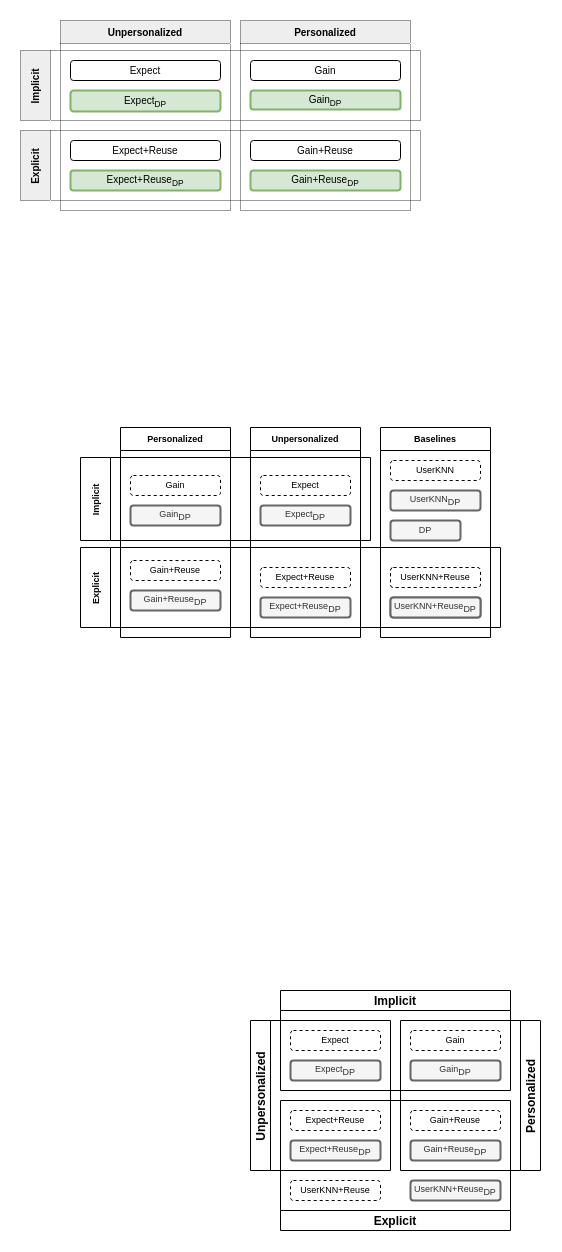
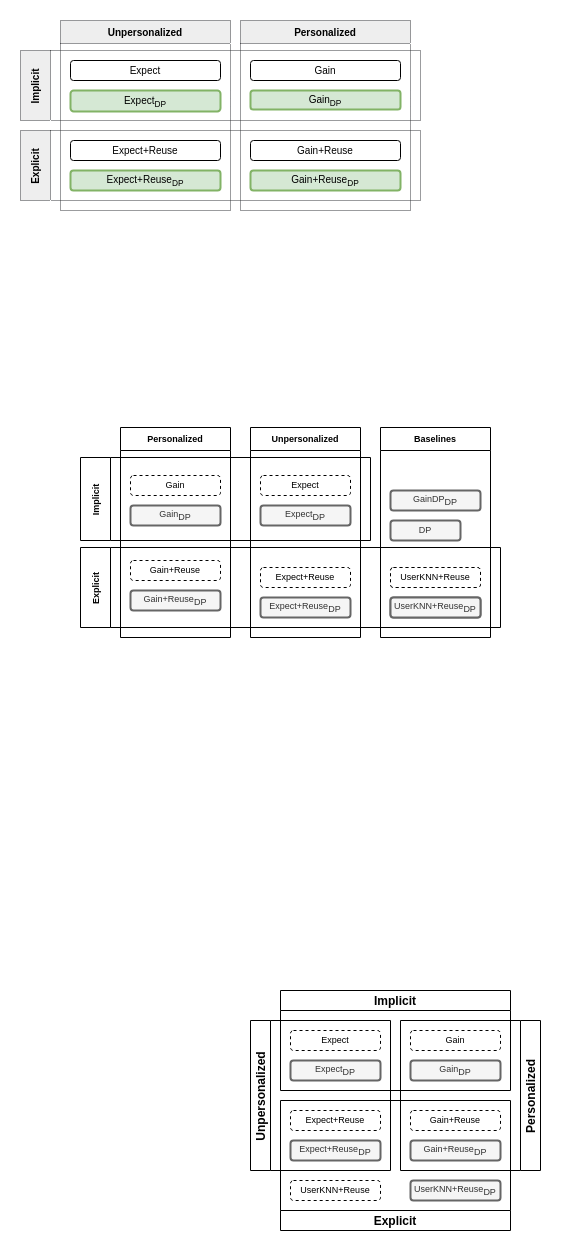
(436, 471) -> none
(436, 501) -> (436, 501)
